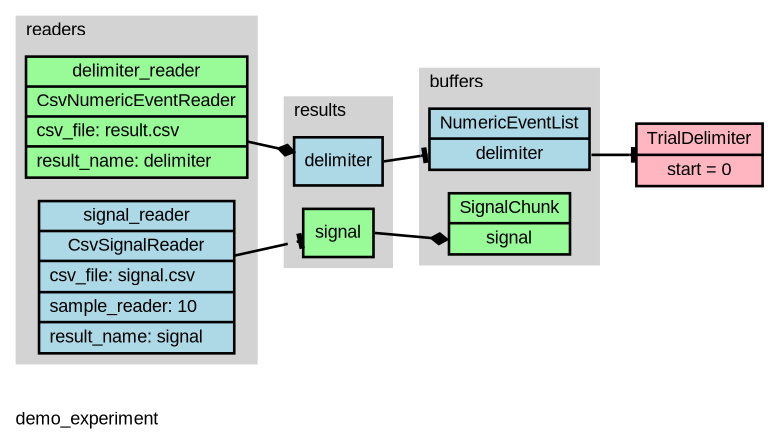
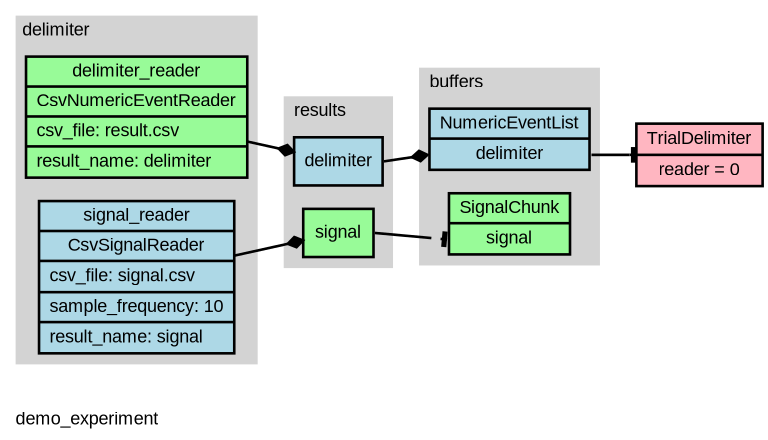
(56, 31) -> (56, 31)
(402, 159) -> (402, 159)
(699, 170) -> (699, 170)
(403, 235) -> (403, 235)
(266, 249) -> (266, 249)
(124, 306) -> (137, 306)
